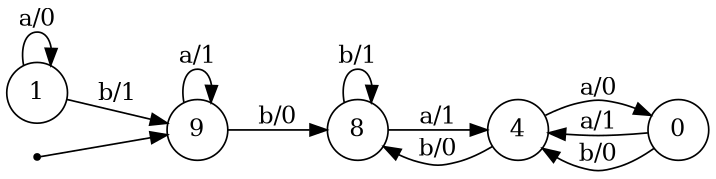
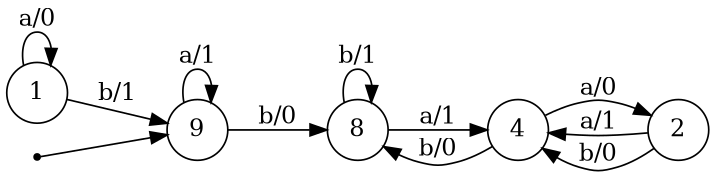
(678, 130) -> (678, 130)
